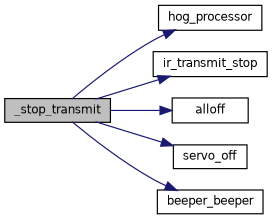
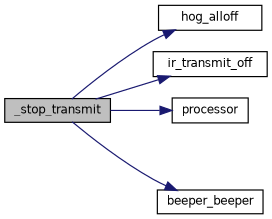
(210, 18) -> (210, 18)
(210, 64) -> (210, 64)
(210, 110) -> (210, 110)
(210, 157) -> none
